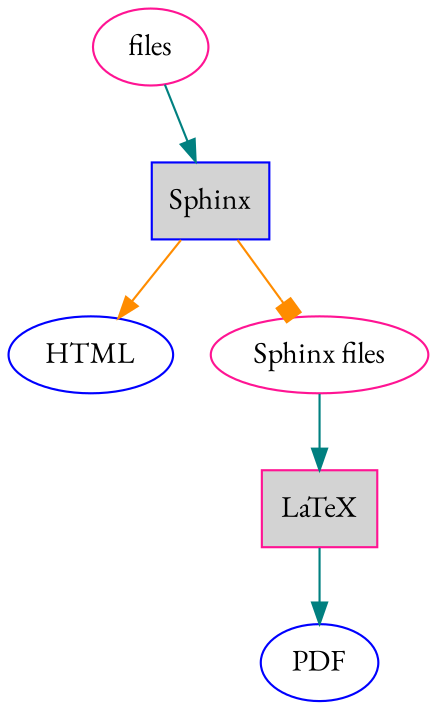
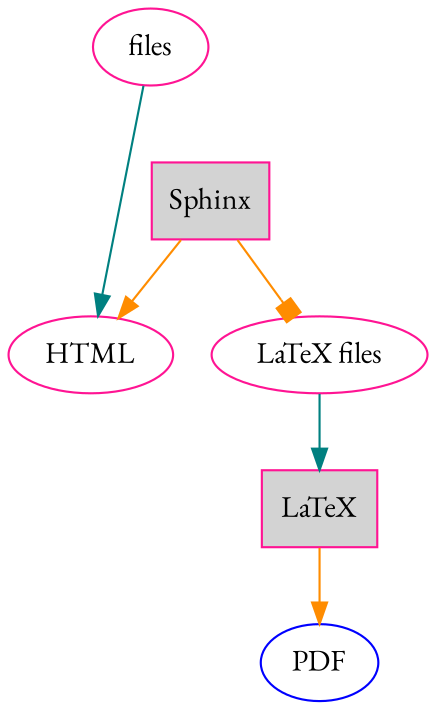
(176, 113) -> (123, 190)
(211, 201) -> (211, 201)
(91, 355) -> (91, 355)
(320, 355) -> (320, 355)
(320, 575) -> (320, 575)
